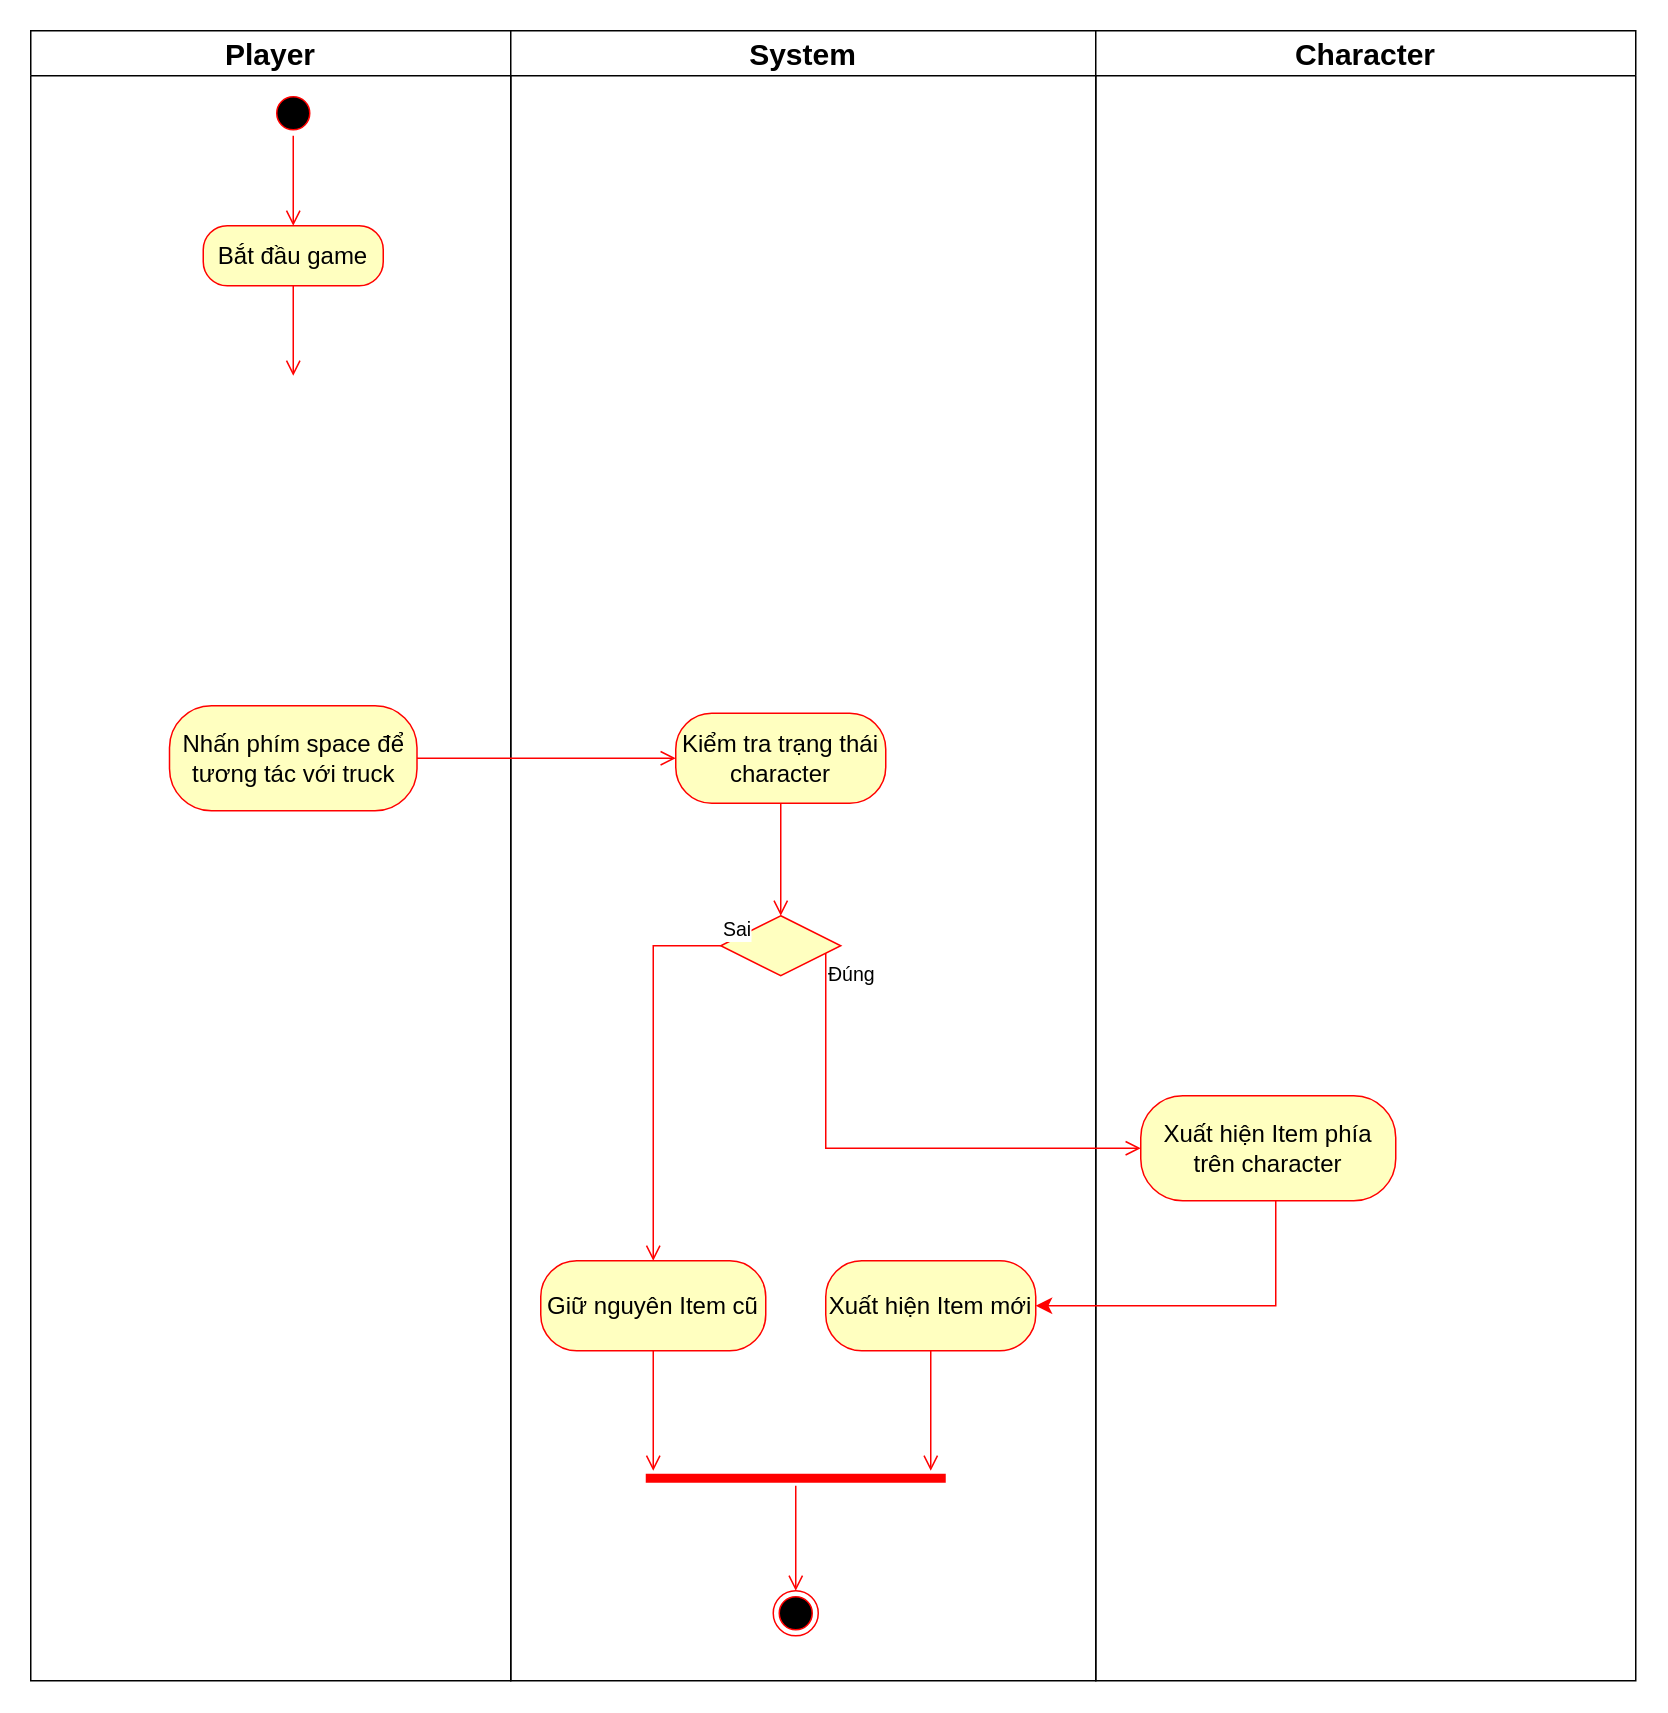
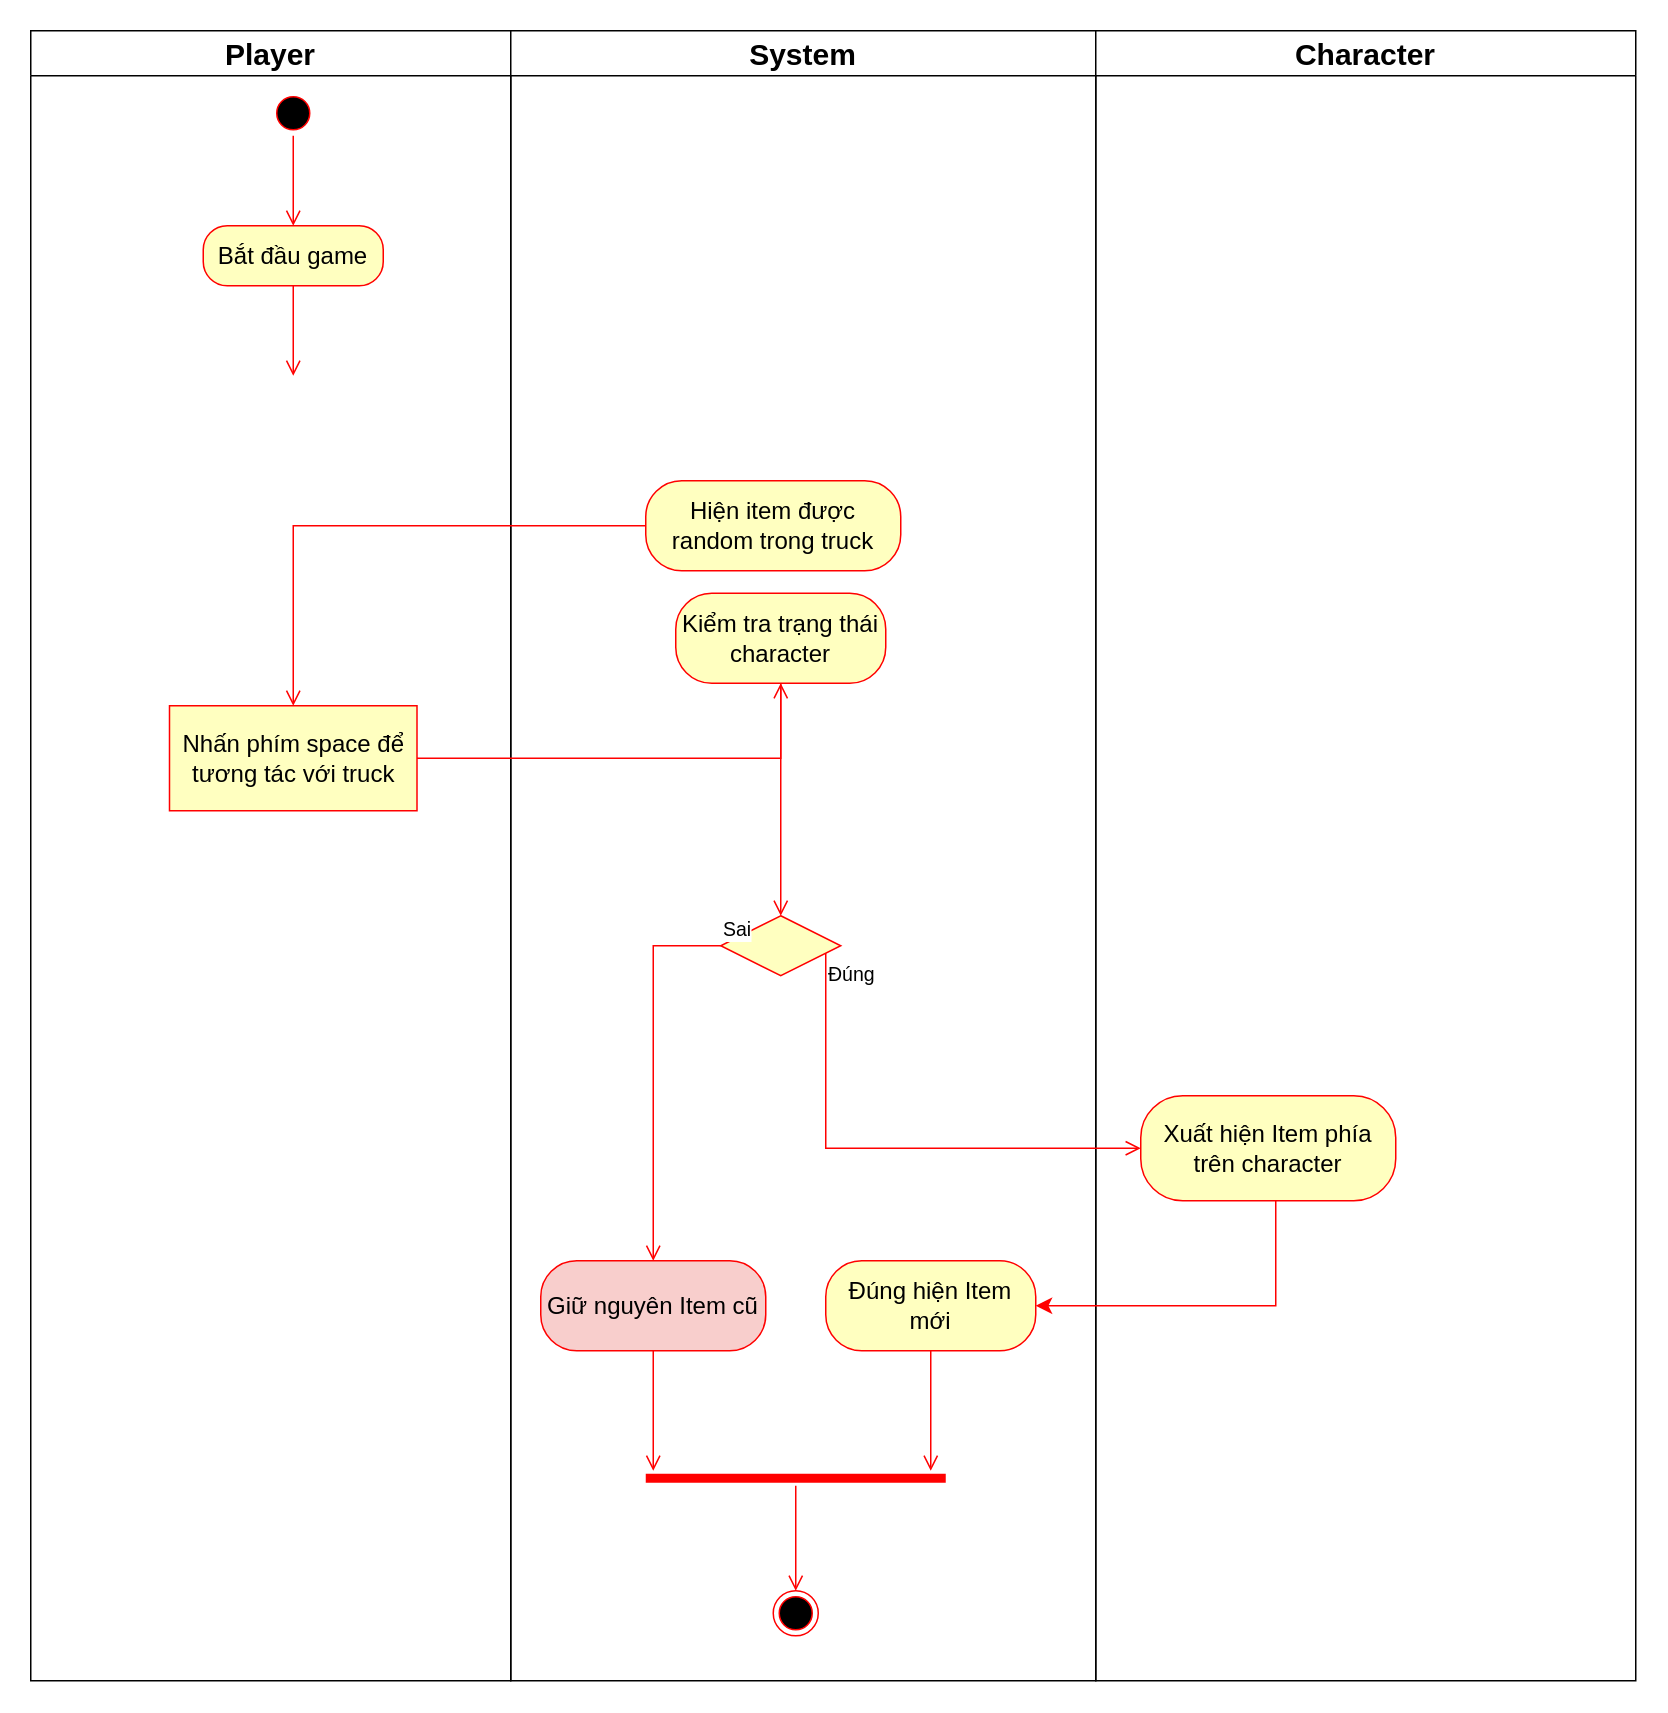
none -> (381, 526)
none -> (773, 526)
(293, 758) -> (293, 758)
(781, 758) -> (781, 638)
(653, 1306) -> (653, 1306)
(931, 1306) -> (931, 1306)
